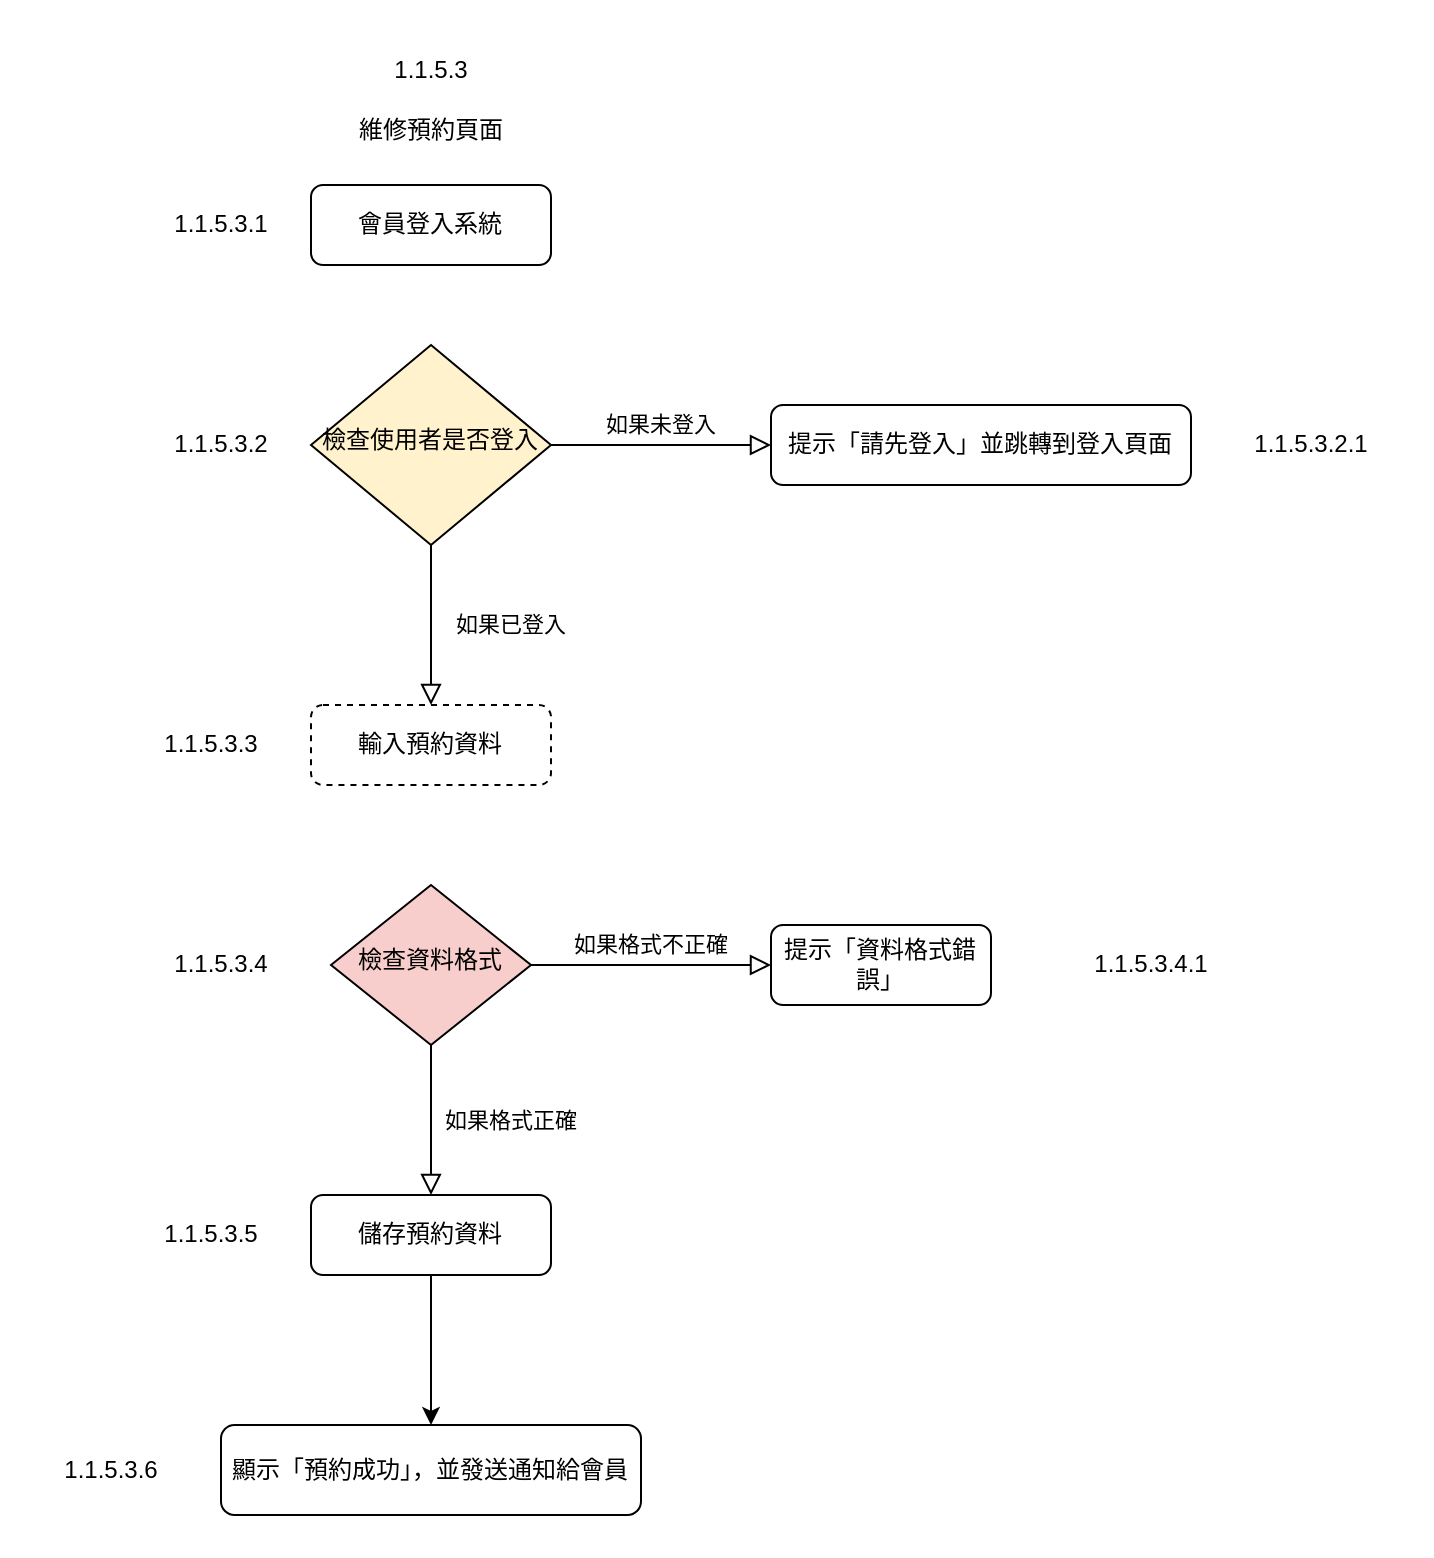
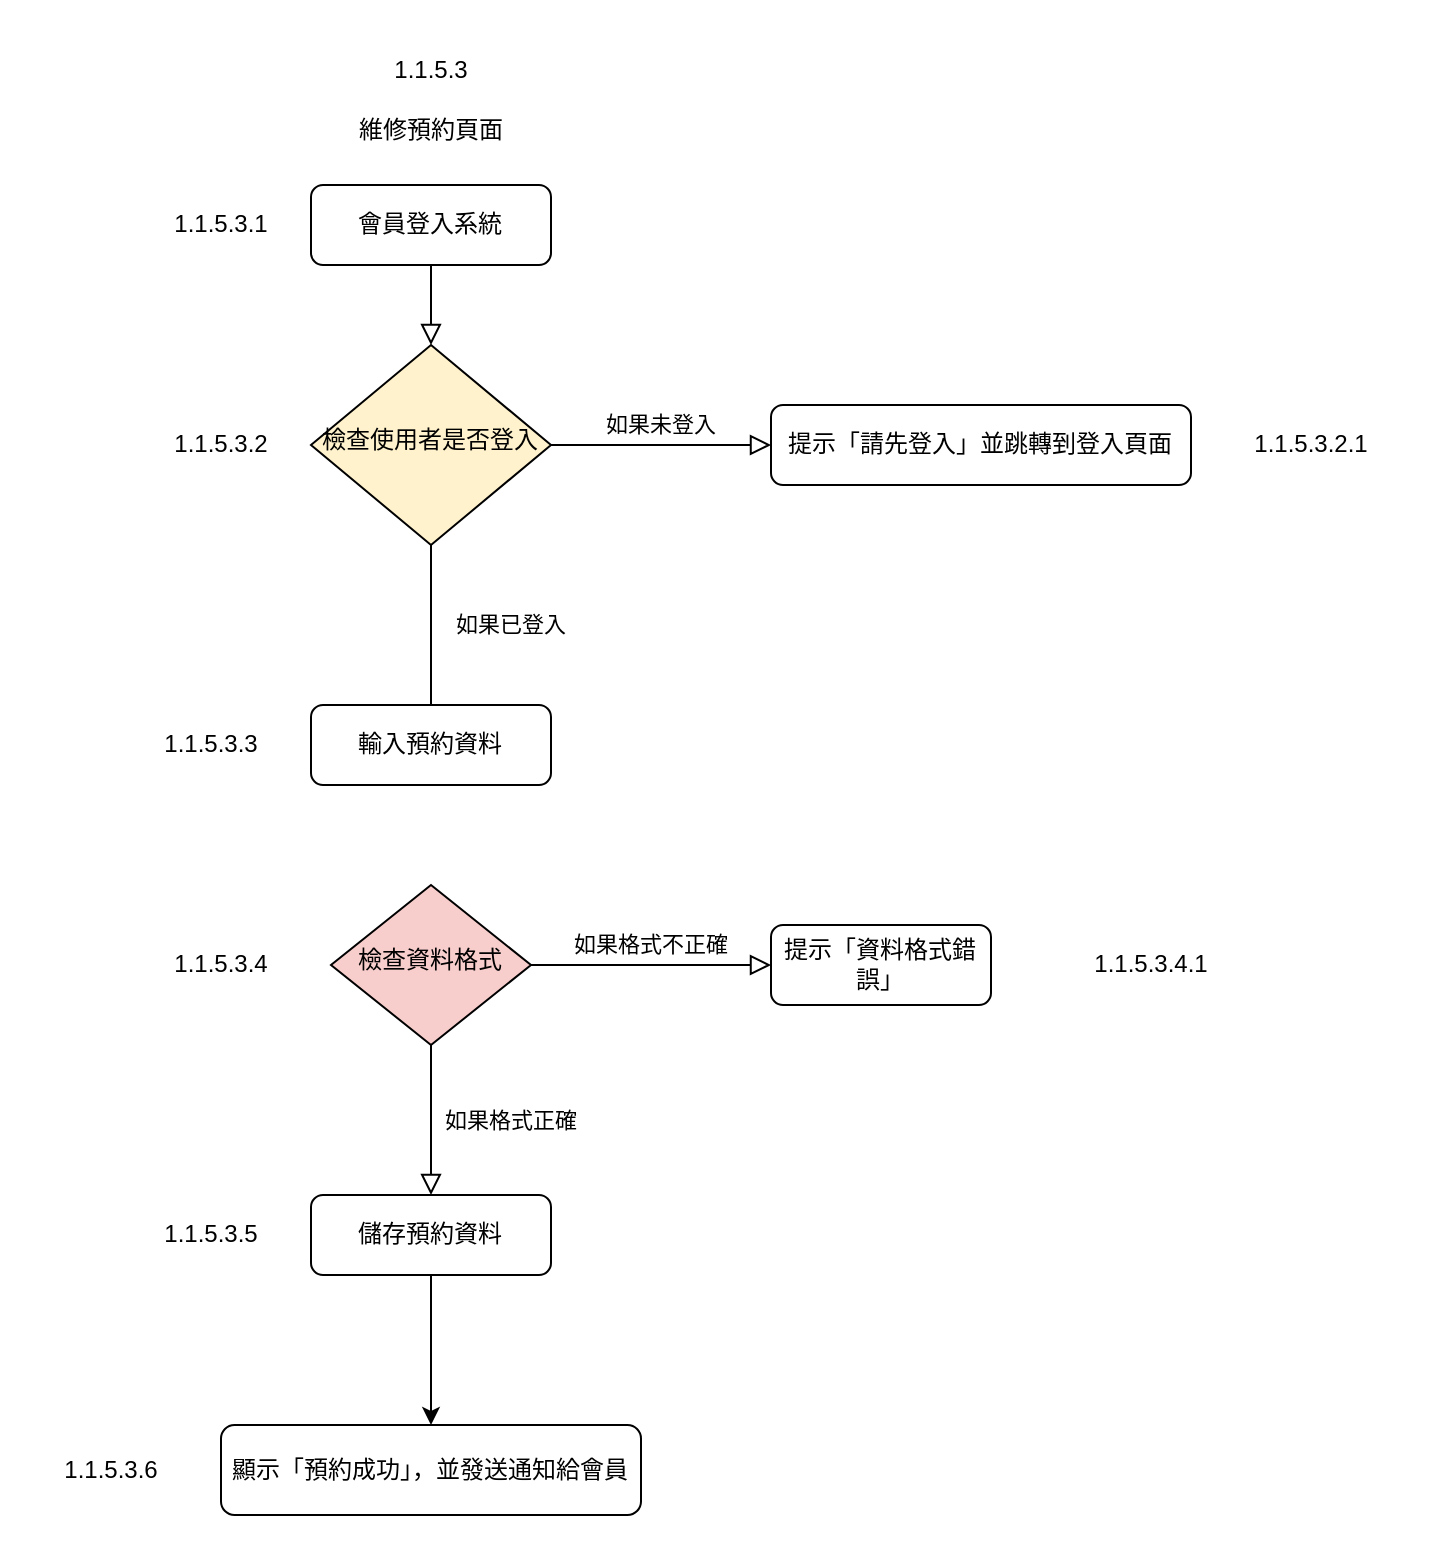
none -> (431, 294)
(431, 683) -> (431, 693)
(431, 745) -> (431, 745)
